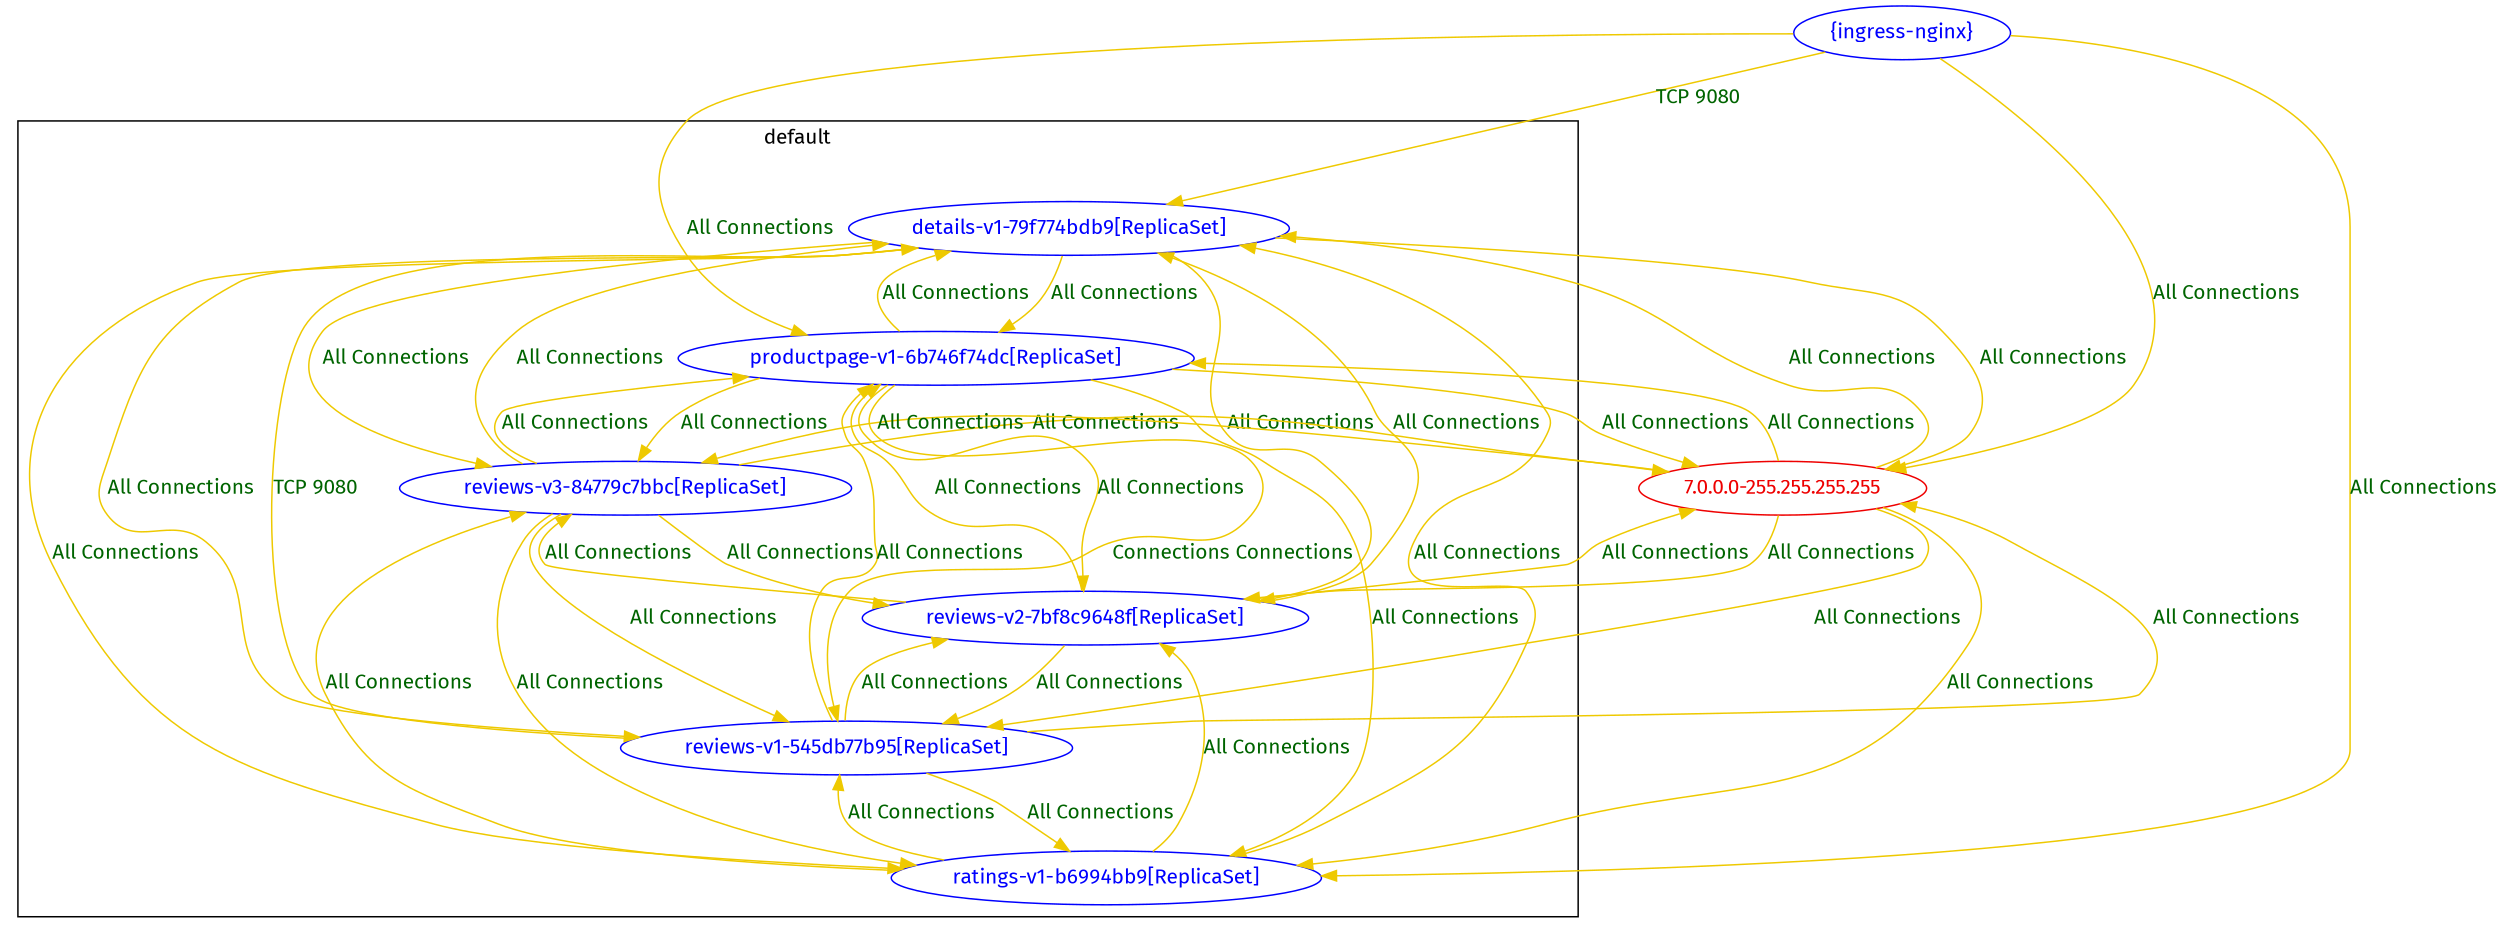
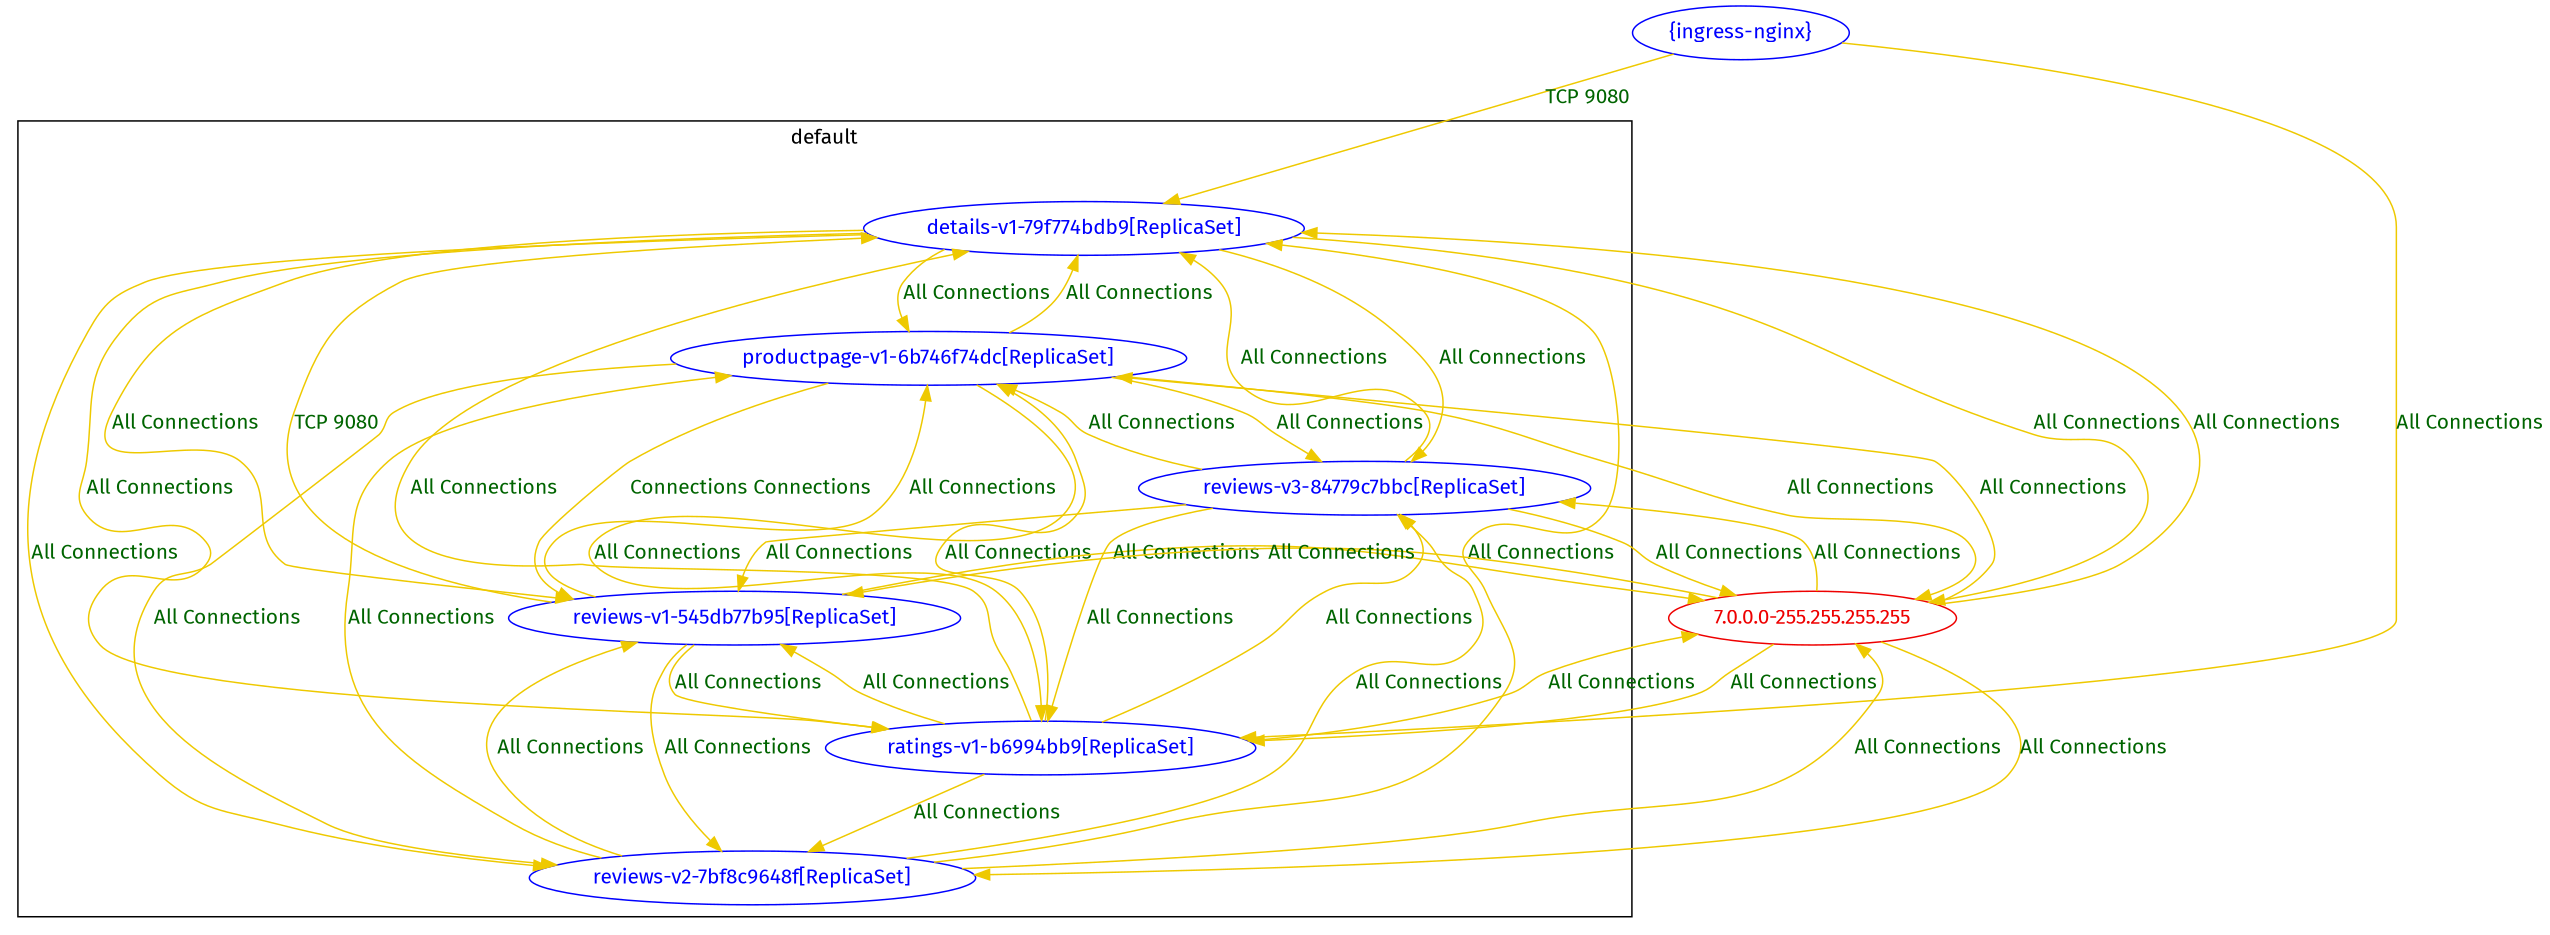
(1096, 52) -> (936, 557)
(2152, 303) -> (1470, 705)
(758, 576) -> none
